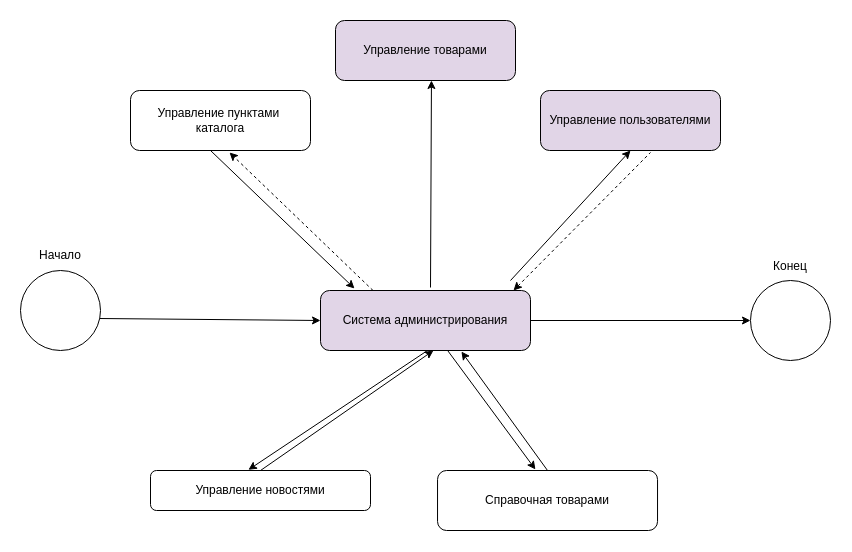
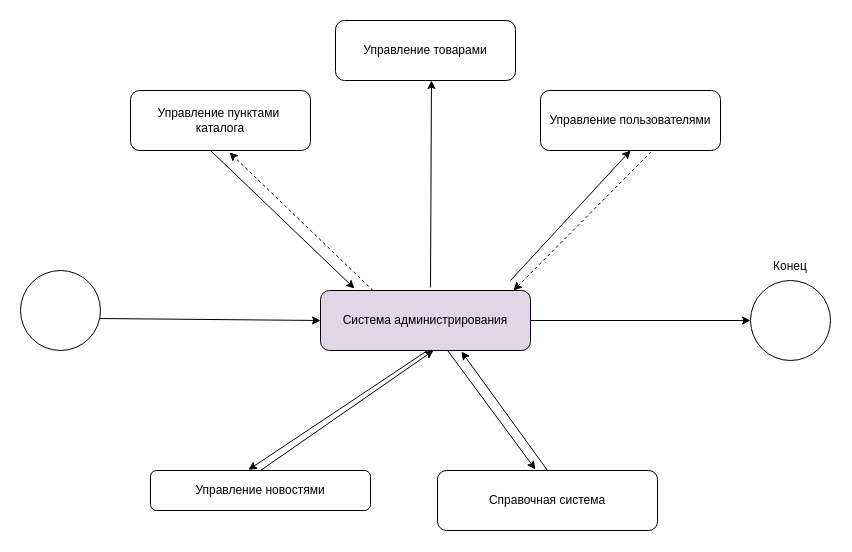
(426, 51) -> (426, 51)
(631, 121) -> (631, 121)
(61, 256) -> none
(548, 501) -> (548, 501)
